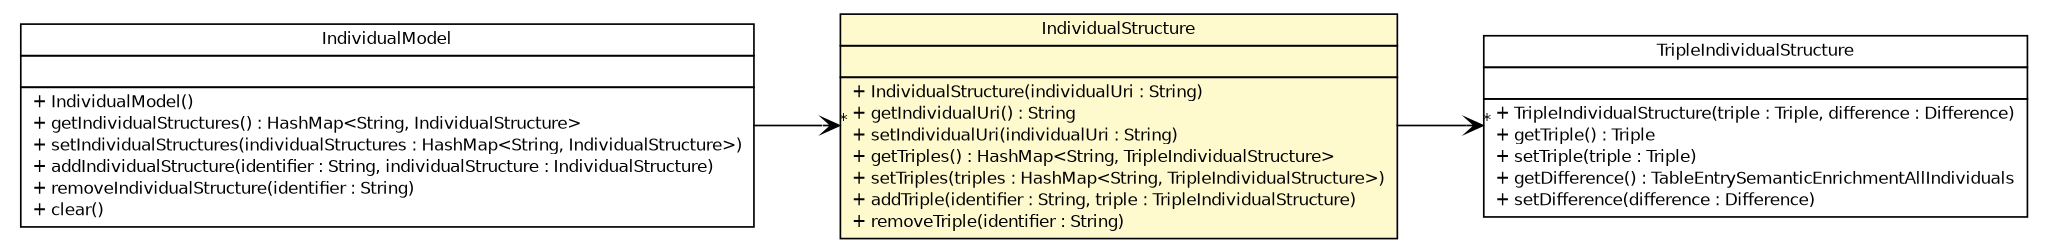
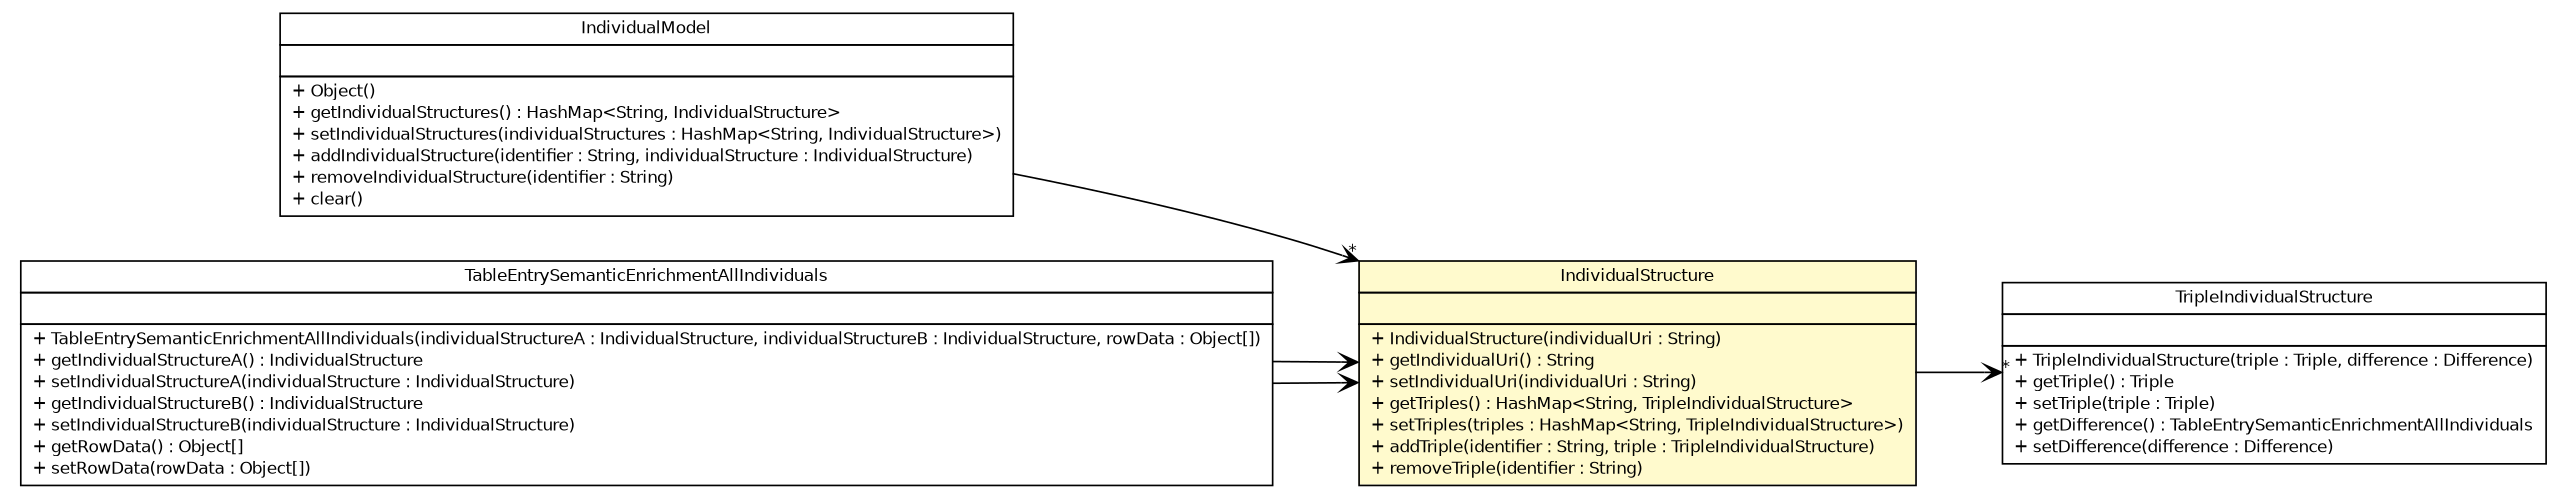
(113, 102) -> (334, 91)
none -> (646, 372)
